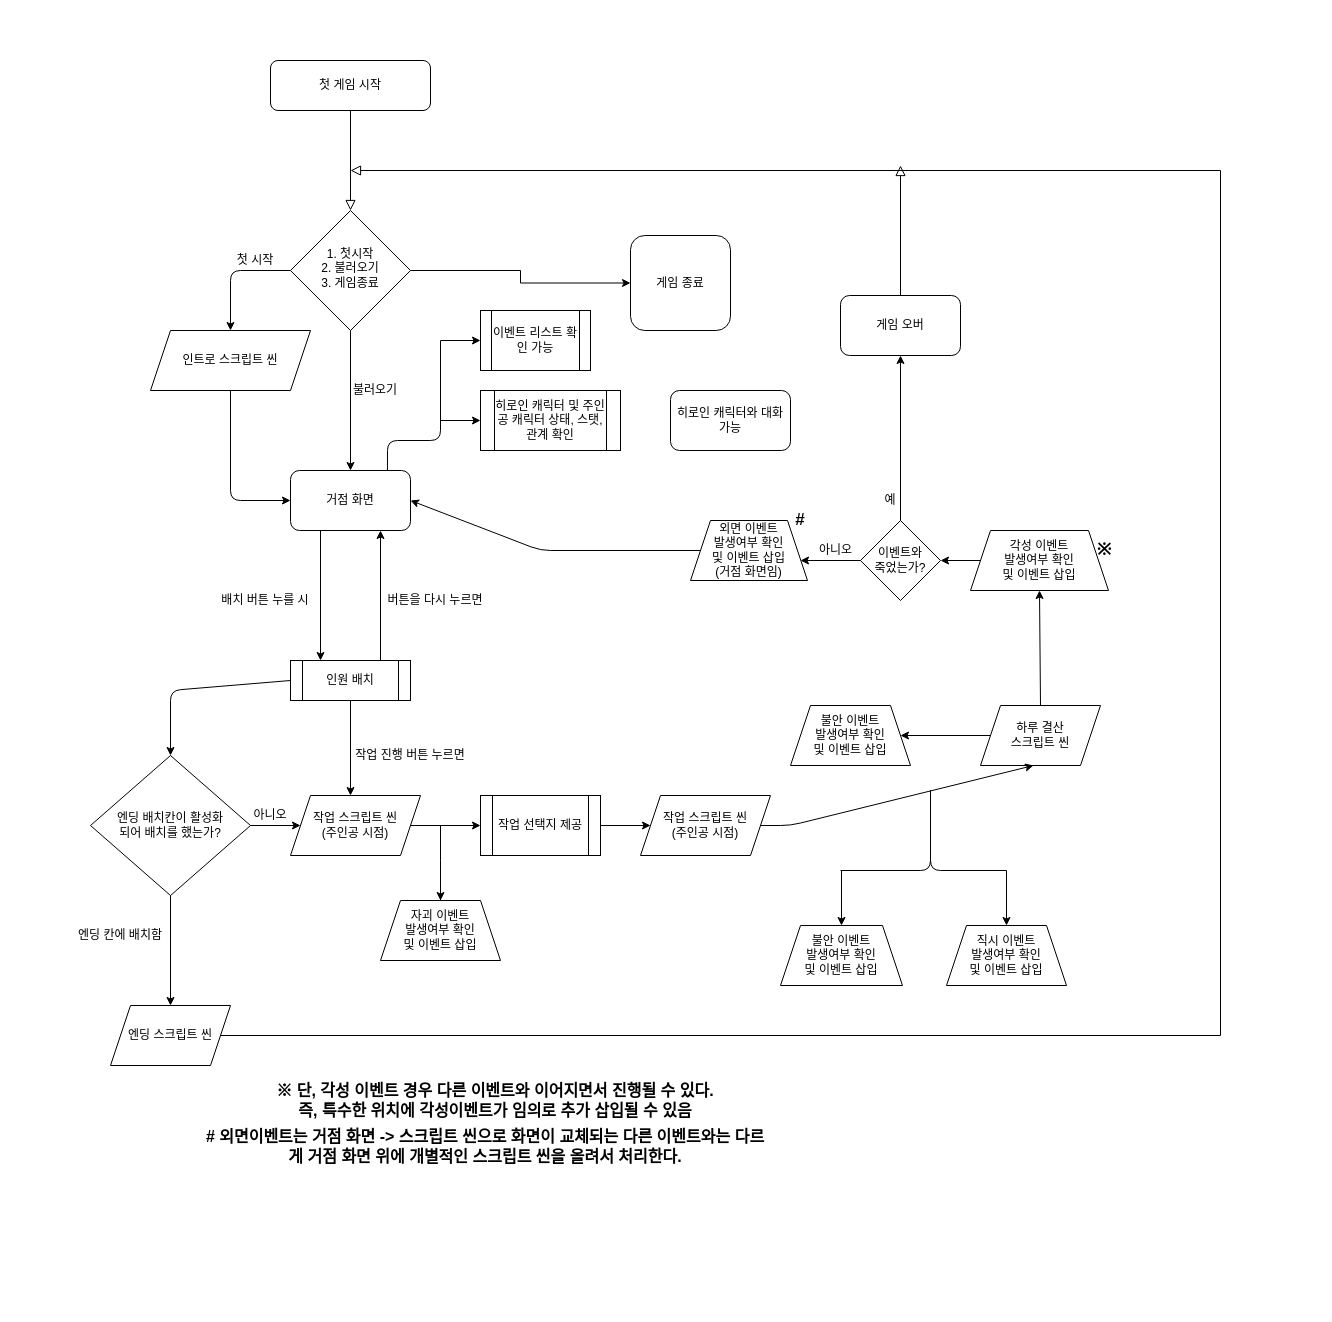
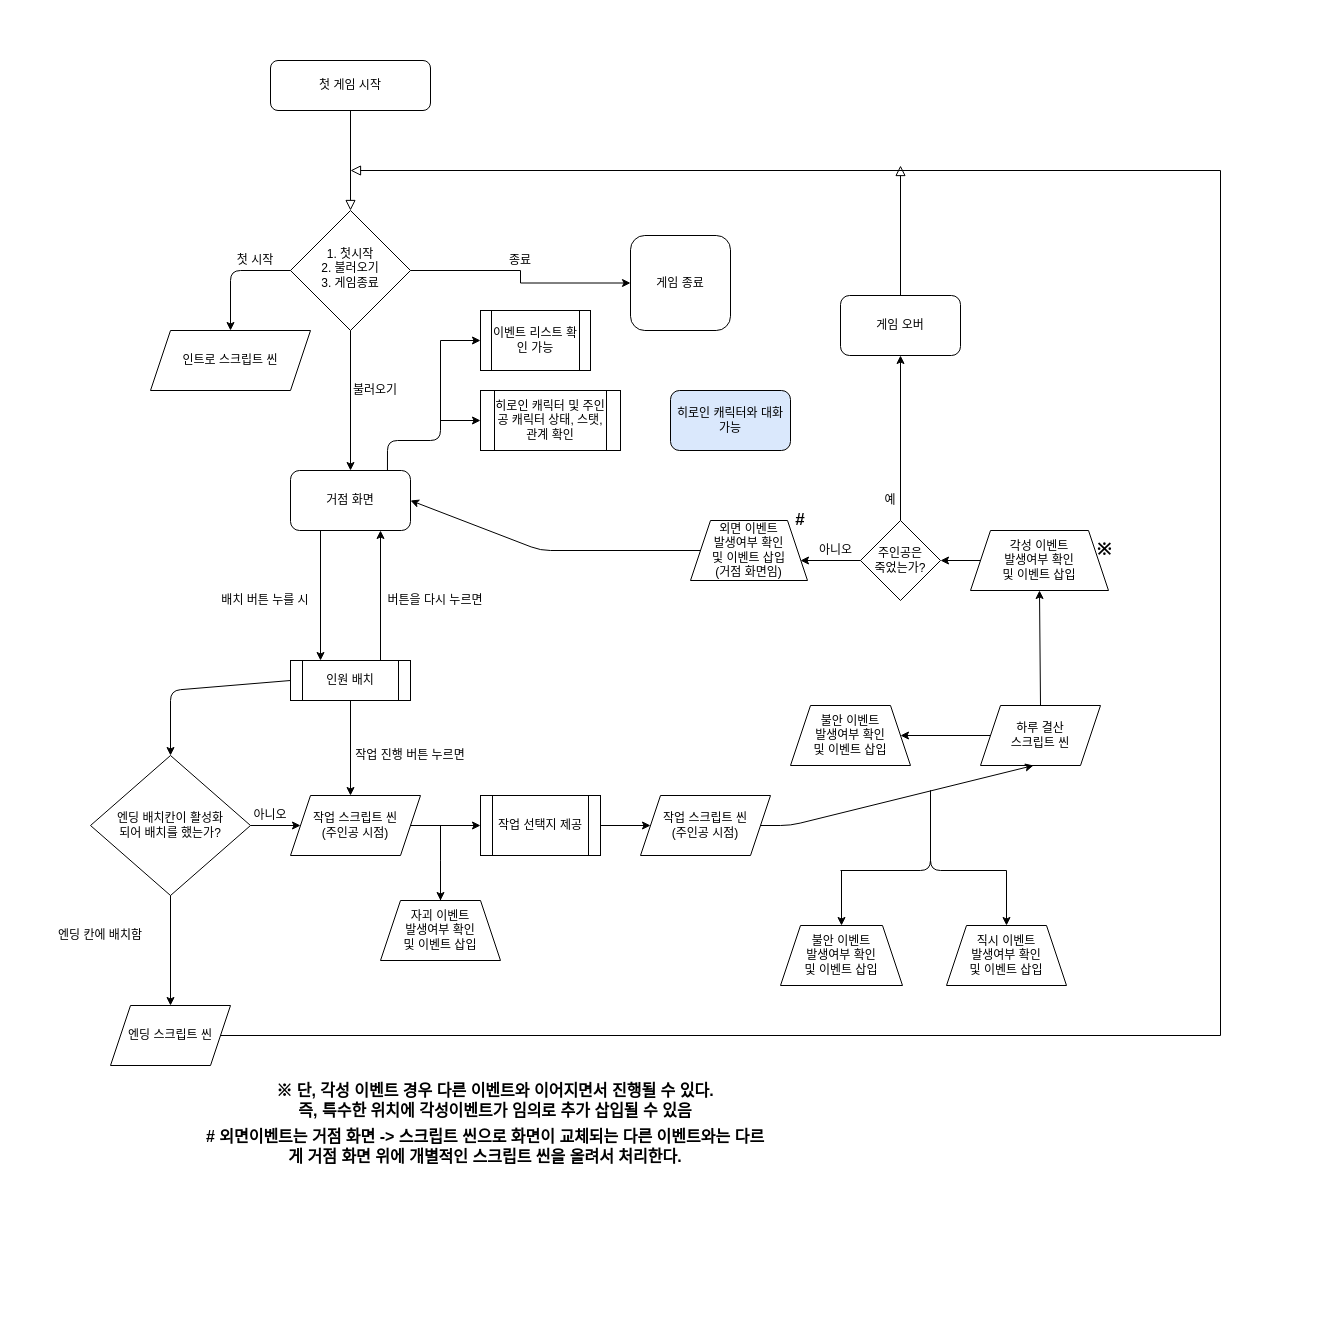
none -> (521, 261)
(731, 421) -> (731, 421)
(231, 467) -> none
(901, 561) -> (901, 561)
(121, 936) -> (101, 936)
